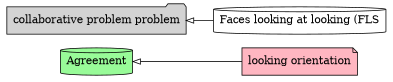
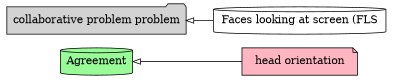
(300, 21) -> (300, 21)
(300, 62) -> (300, 62)
